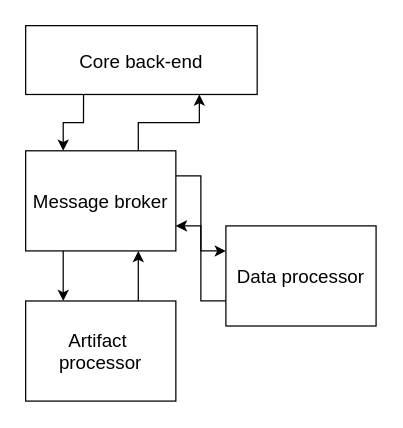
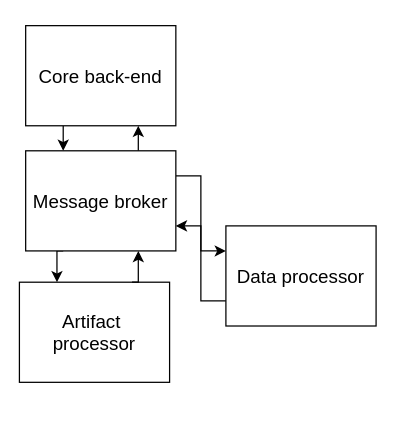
(141, 60) -> (101, 76)
(101, 351) -> (94, 332)
